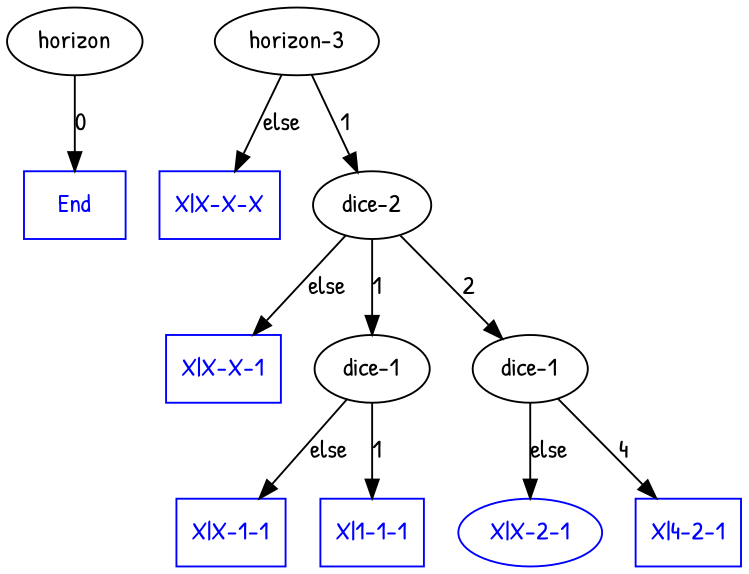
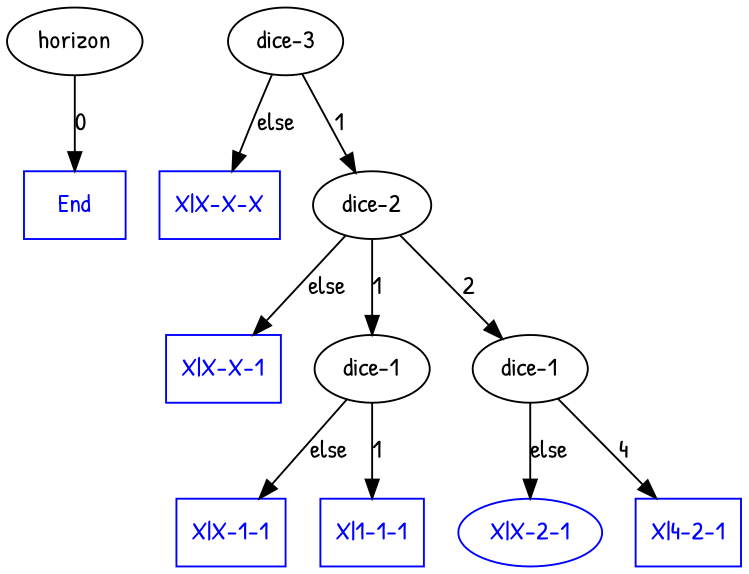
(297, 41) -> (286, 41)
